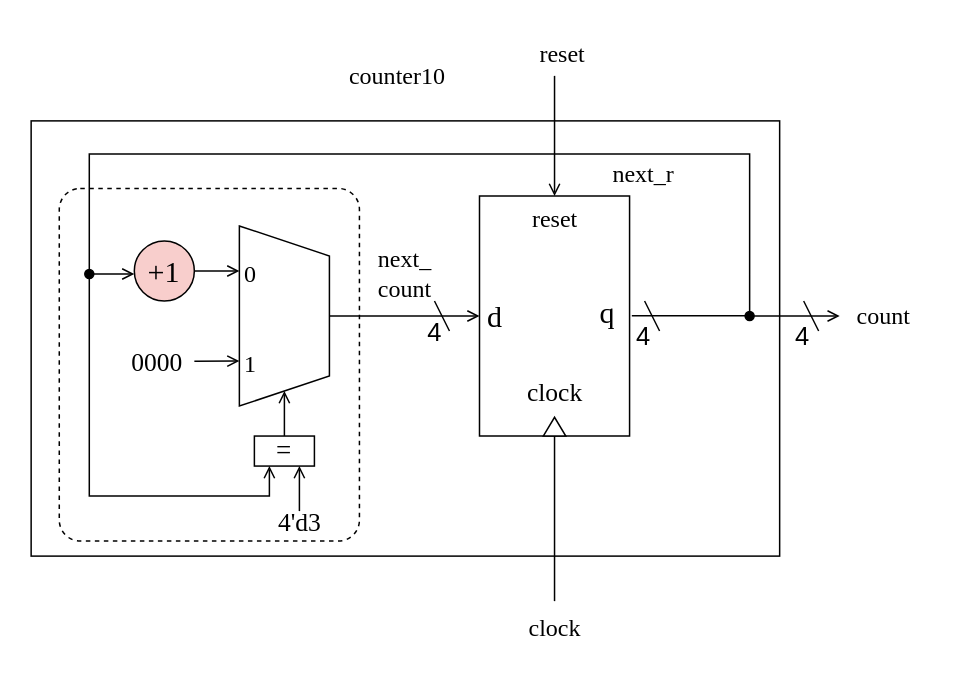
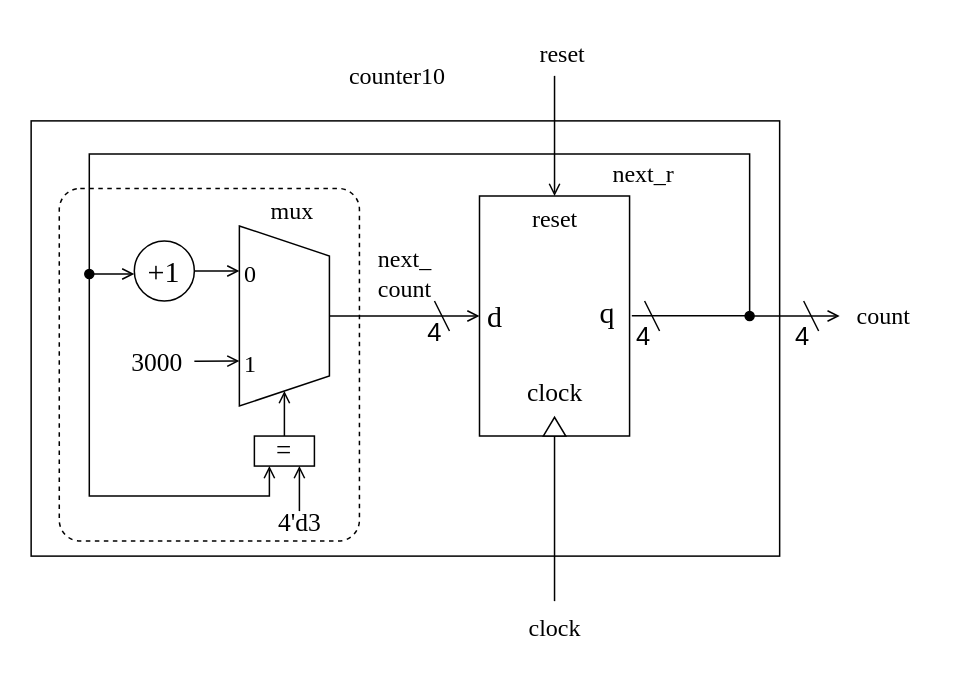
none -> (292, 211)
(164, 271) -> (164, 271)
(158, 364) -> (158, 364)
